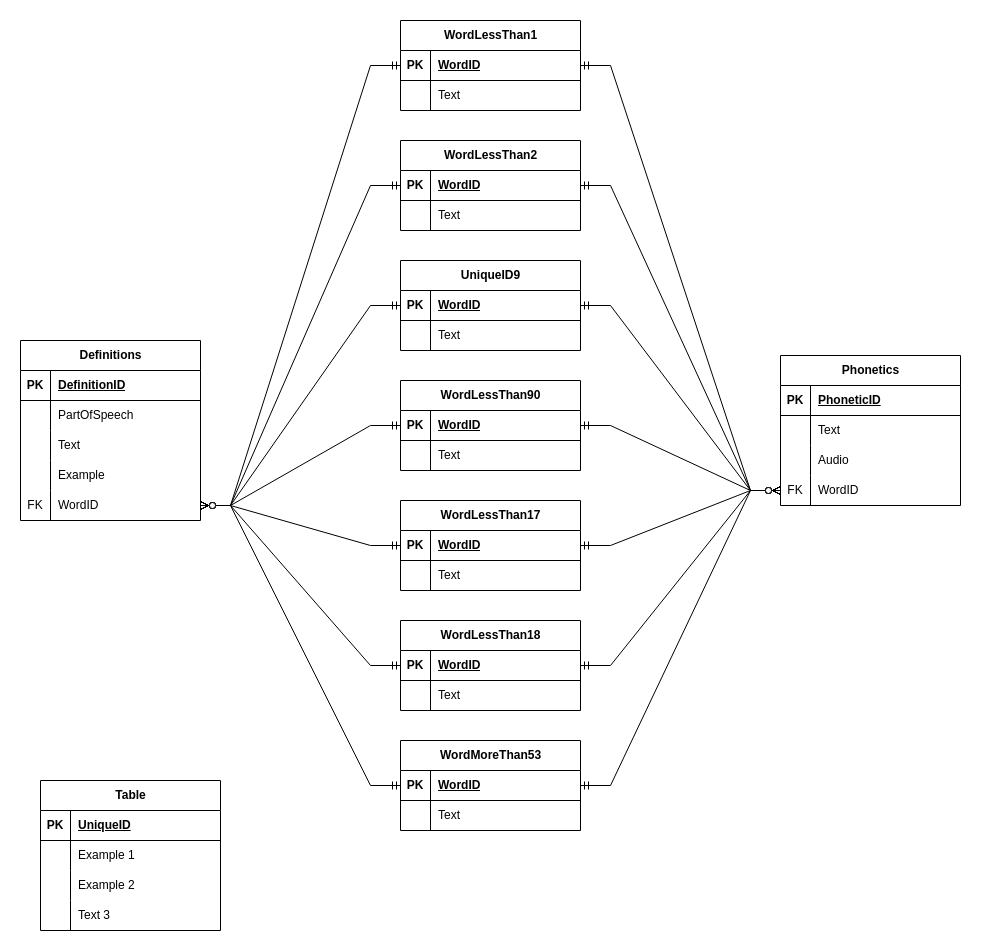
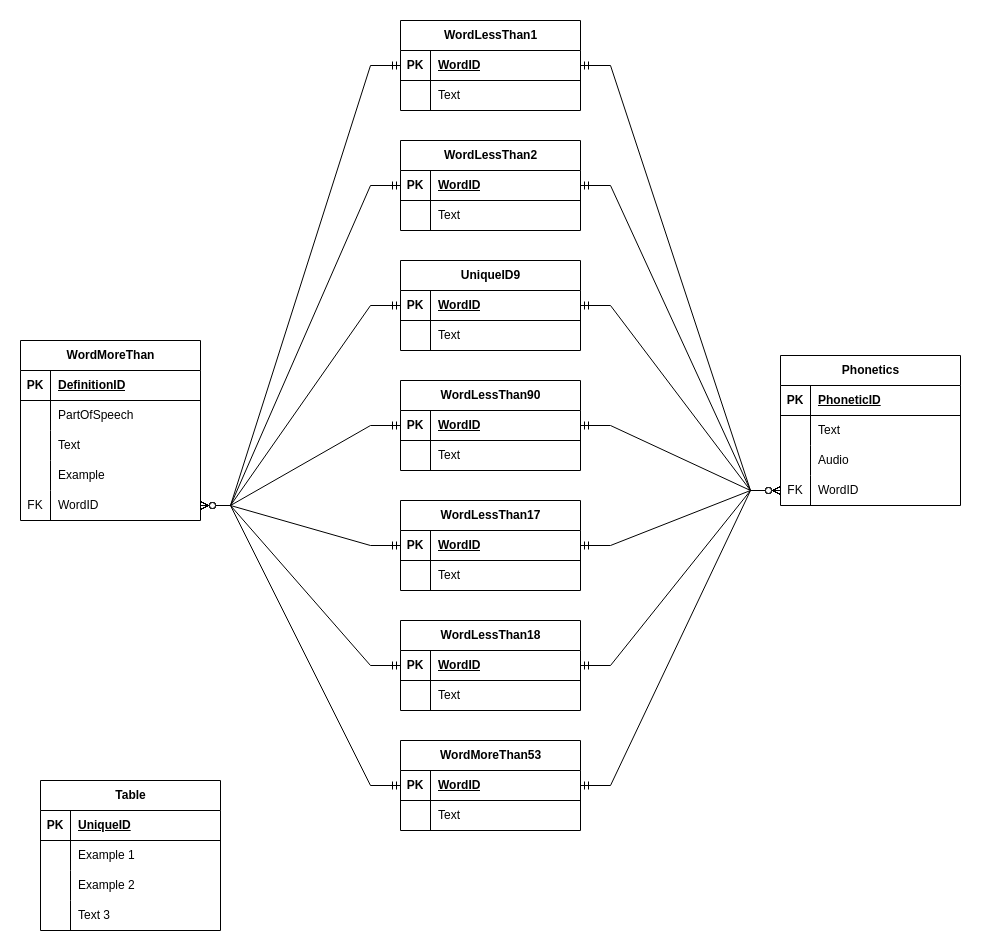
(111, 356) -> (111, 356)
